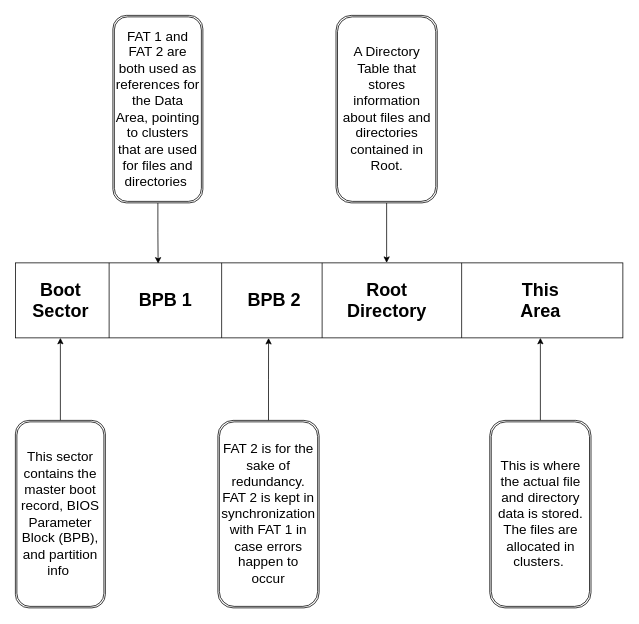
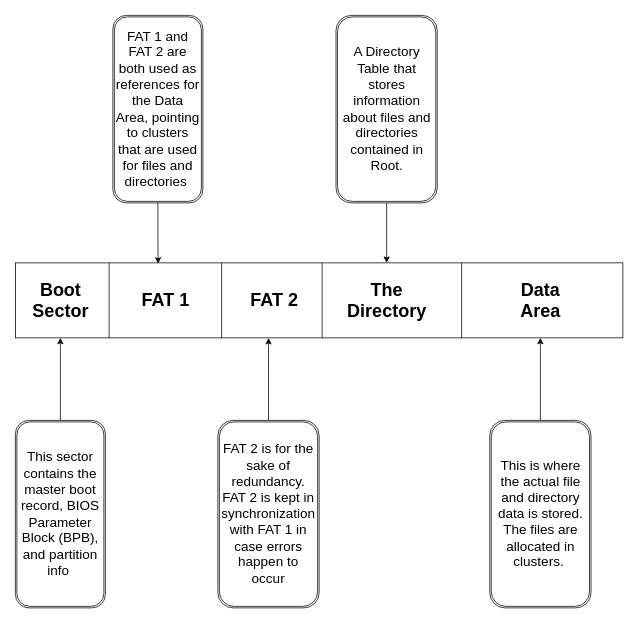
(166, 300) -> (166, 300)
(275, 300) -> (275, 300)
(387, 300) -> (387, 300)
(541, 300) -> (541, 300)
